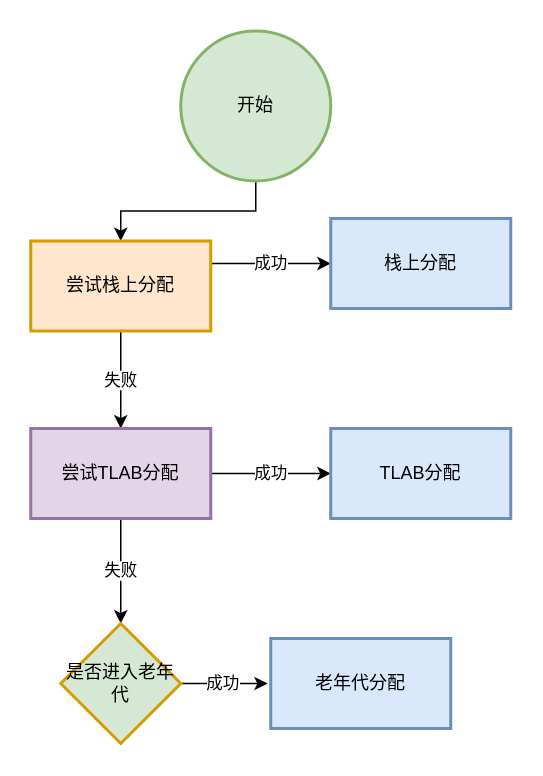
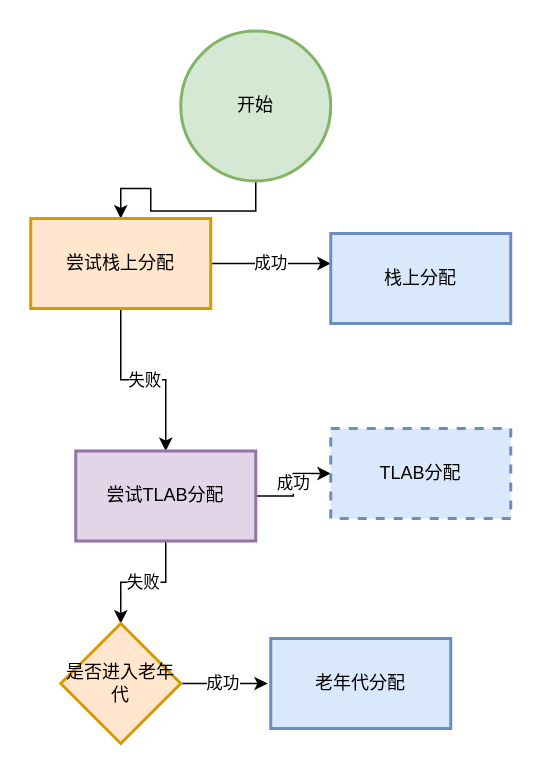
(421, 263) -> (421, 278)
(121, 286) -> (121, 263)
(121, 473) -> (166, 496)
(421, 473) -> (421, 473)
(121, 683) -> (121, 683)
